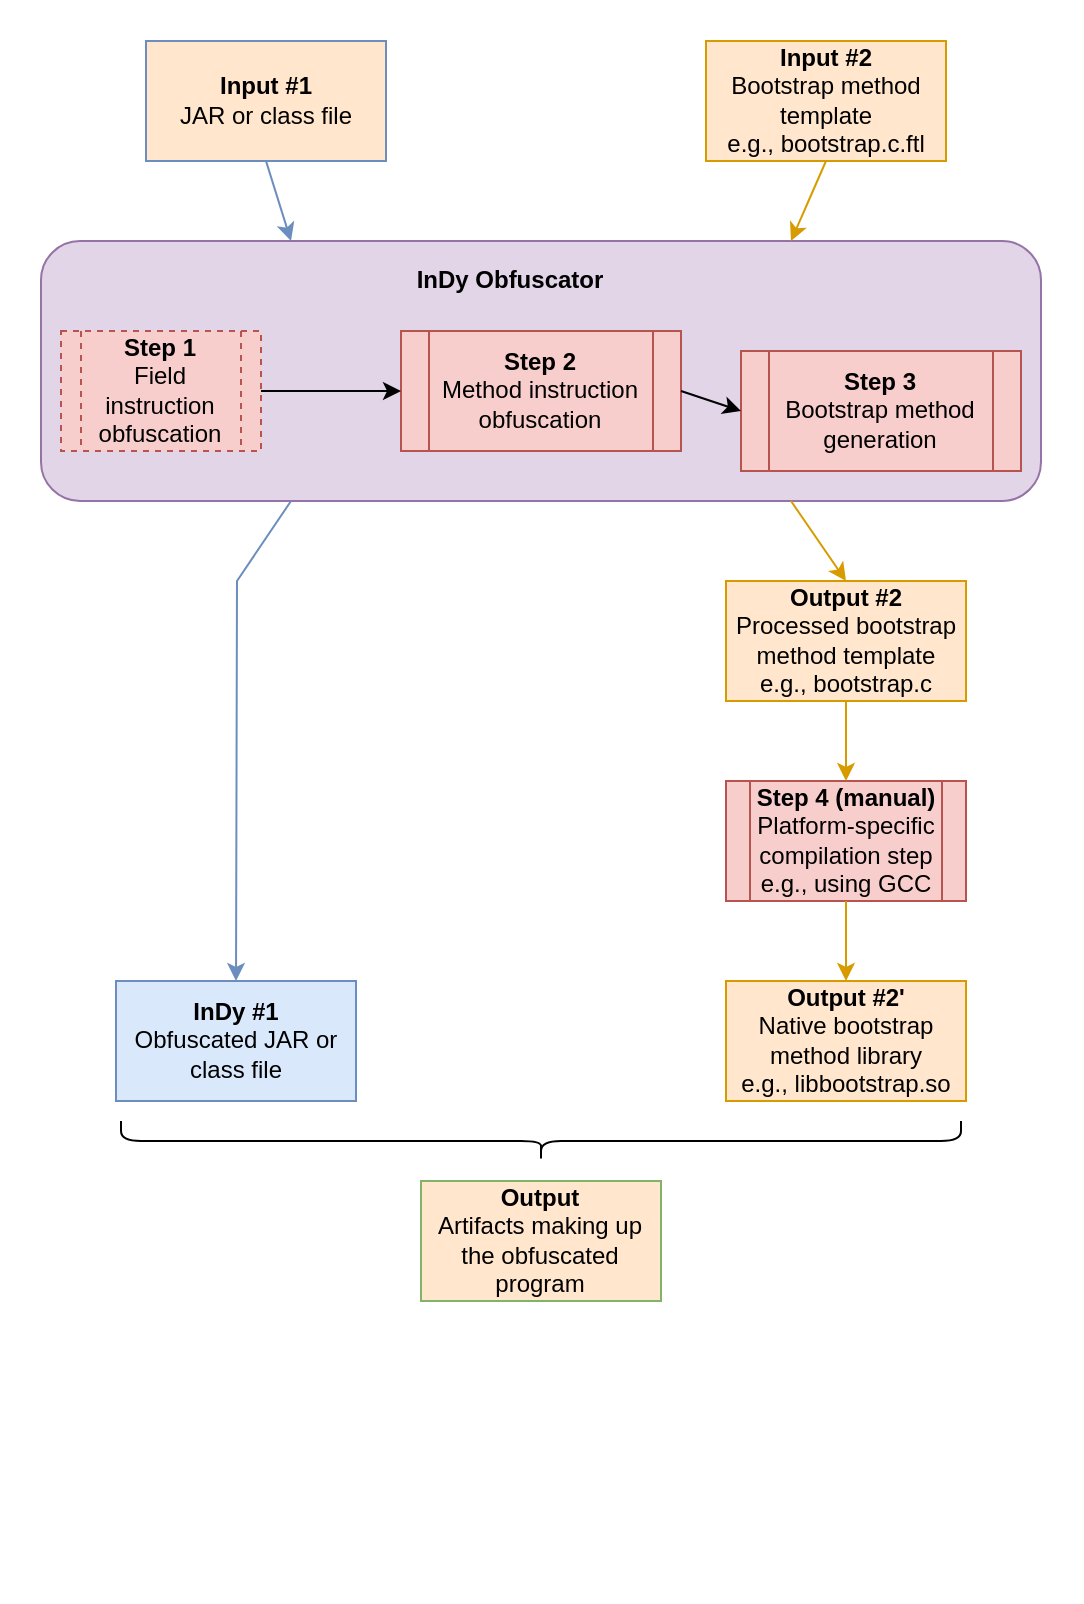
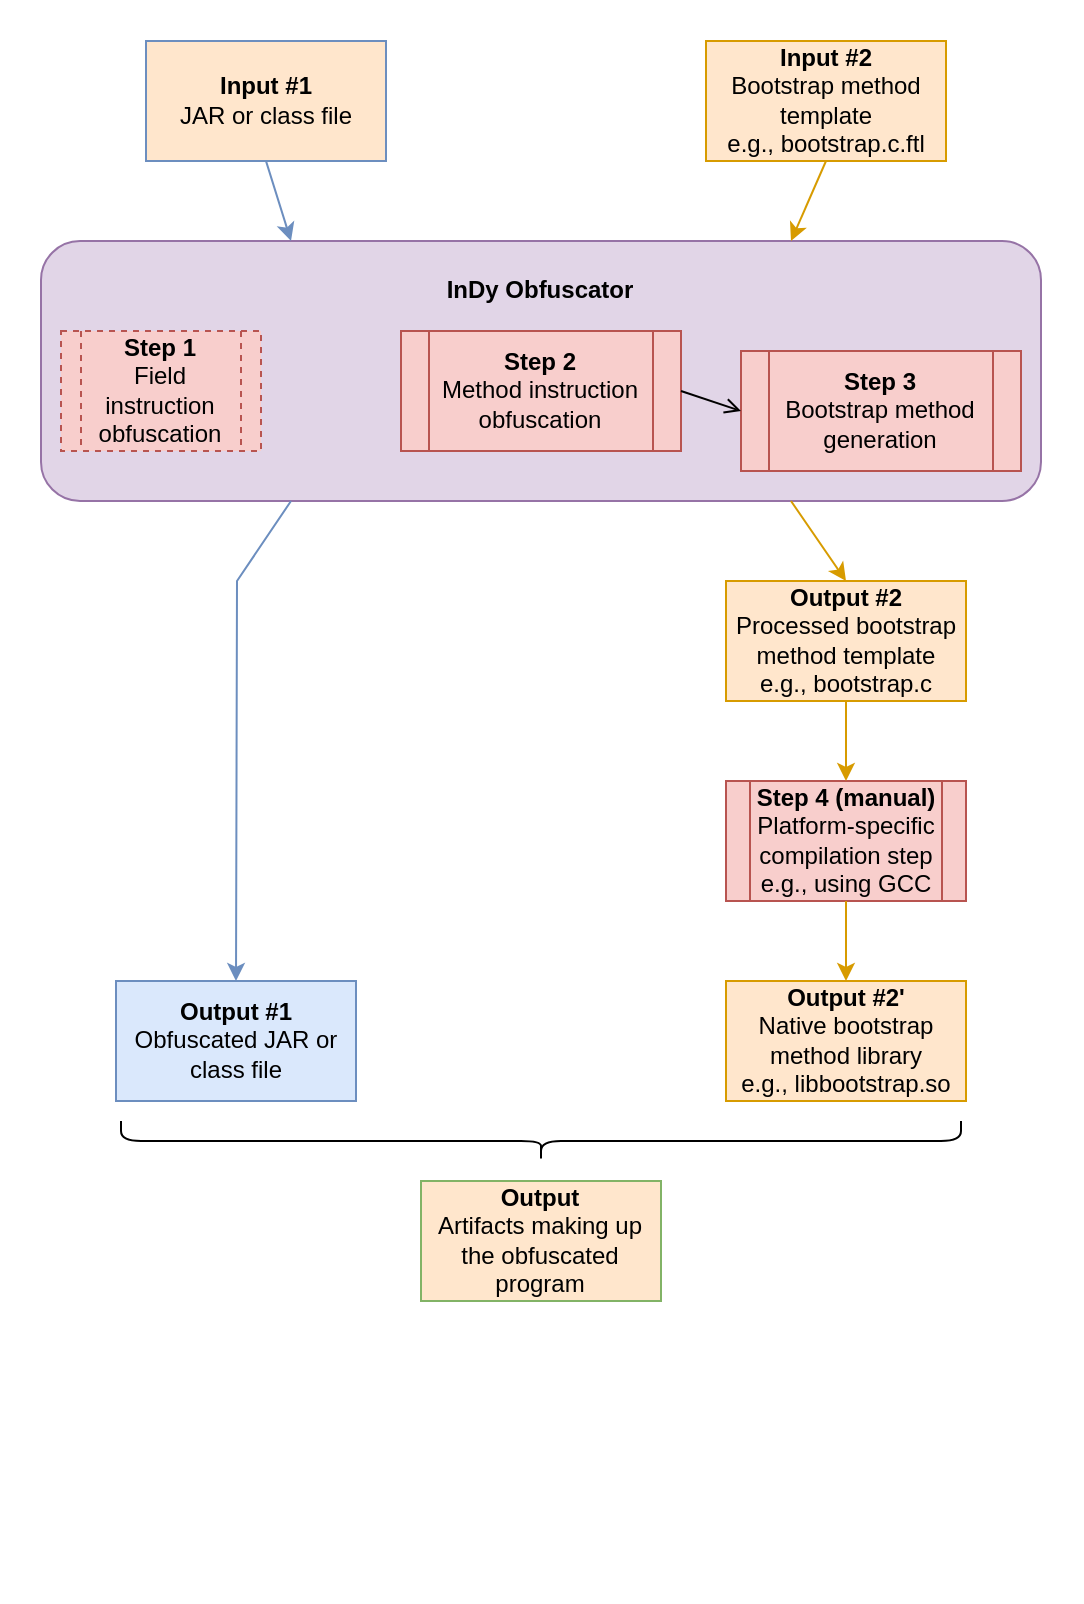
(511, 281) -> (541, 291)
(324, 391) -> none
(727, 406) -> (730, 407)
(237, 1041) -> (237, 1041)
